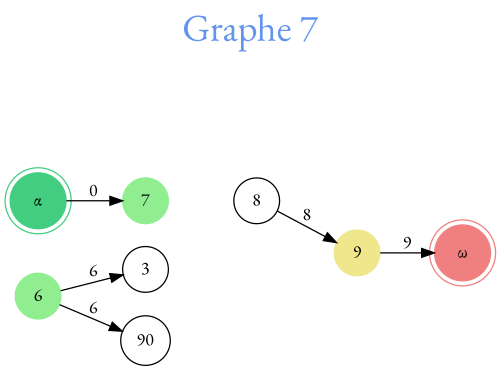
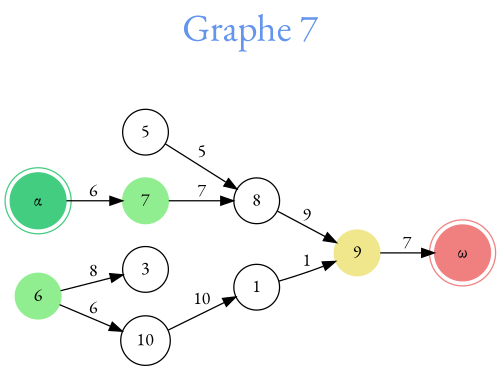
none -> (146, 132)
(93, 191) -> (93, 191)
none -> (195, 201)
(307, 215) -> (307, 215)
(407, 243) -> (407, 243)
(93, 271) -> (93, 271)
none -> (257, 287)
(146, 341) -> (146, 341)
